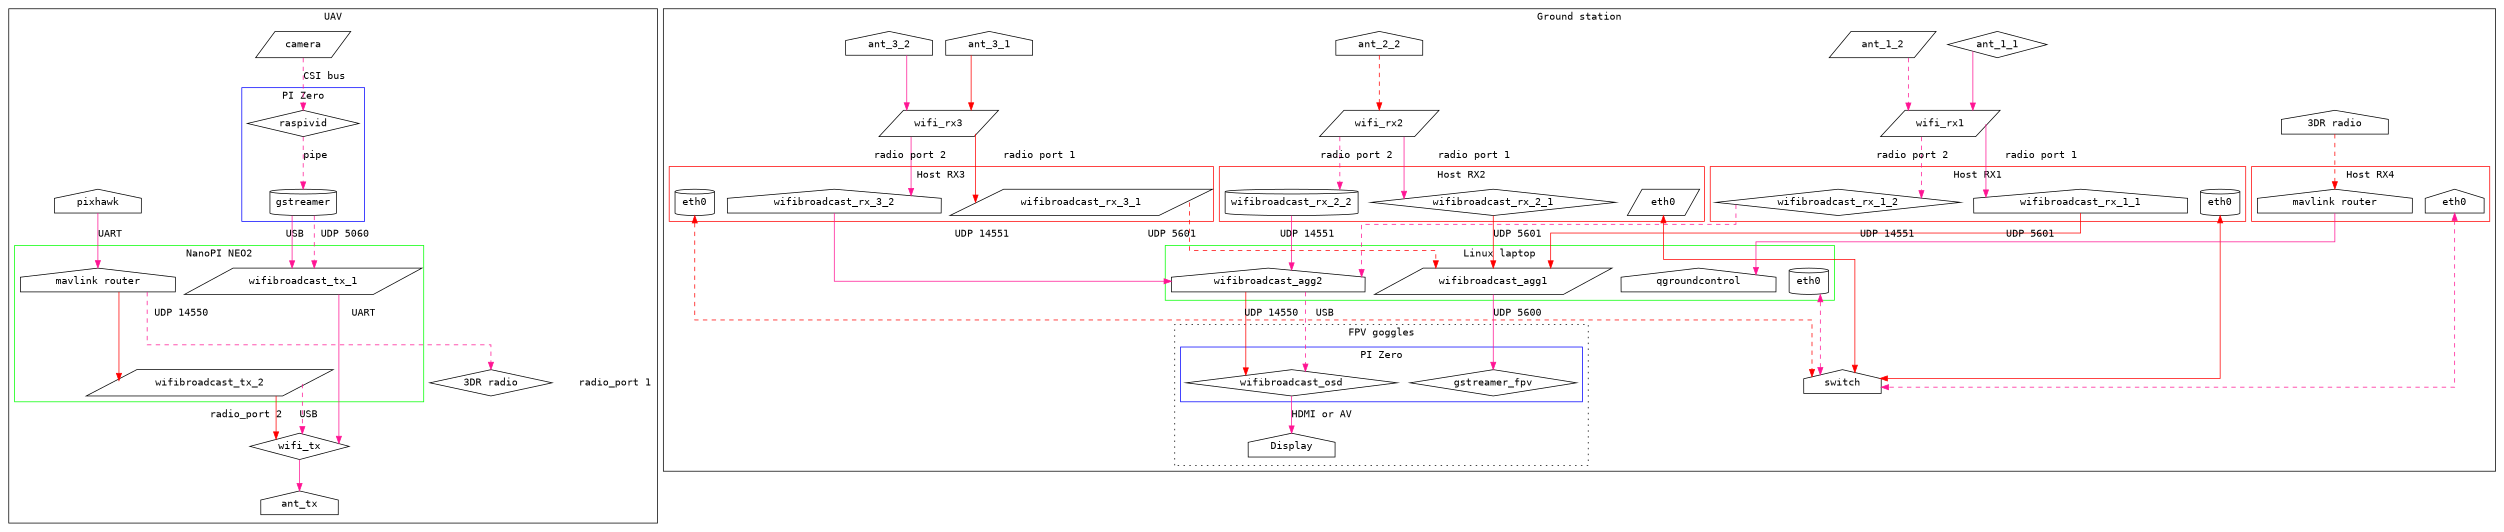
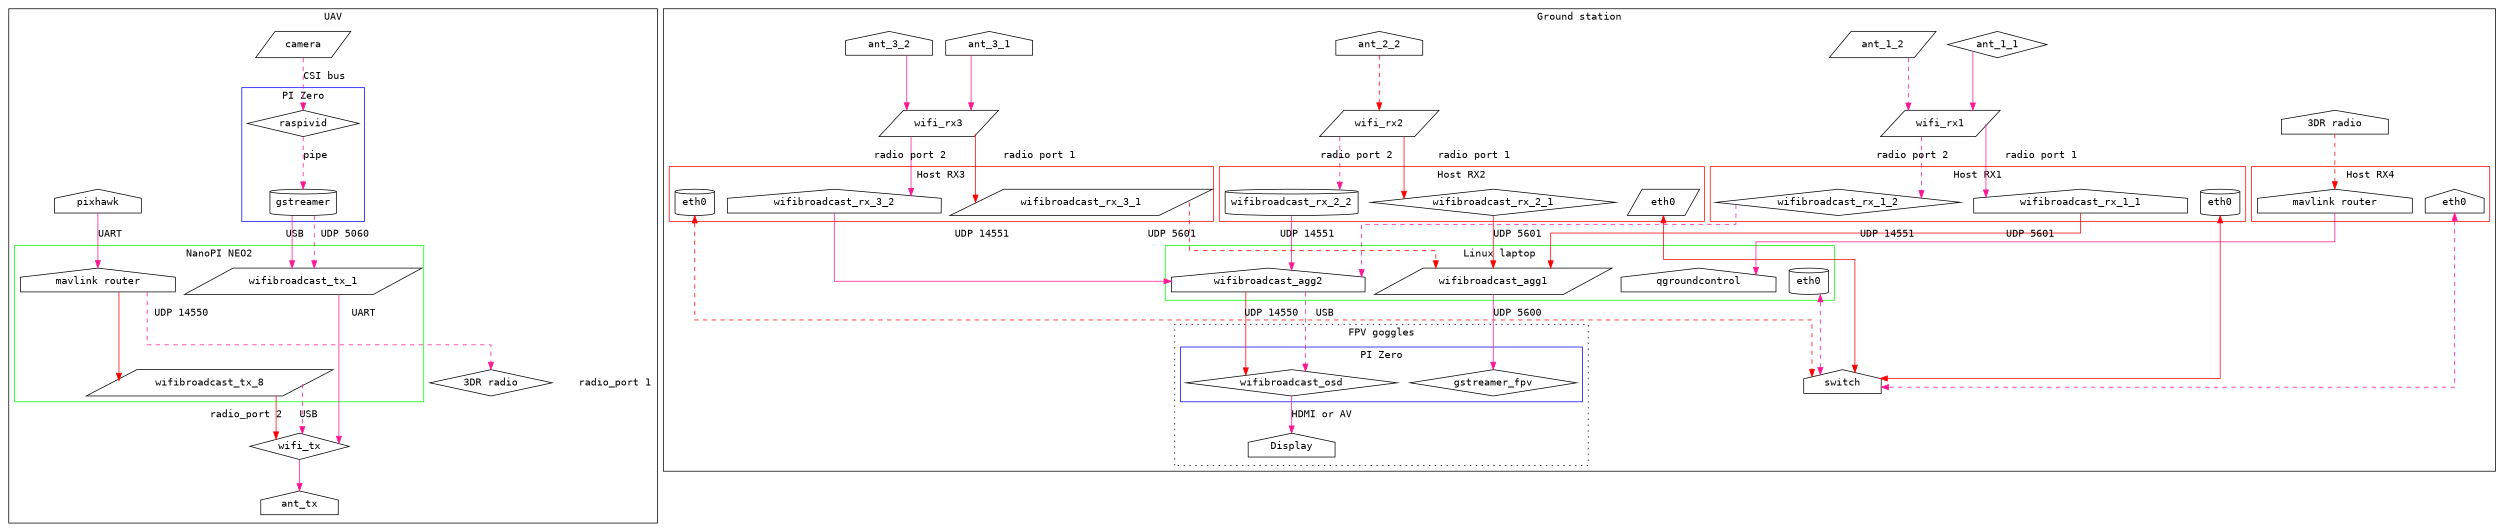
(971, 79) -> (971, 79)
(1404, 161) -> (1404, 161)
(210, 383) -> (210, 383)
